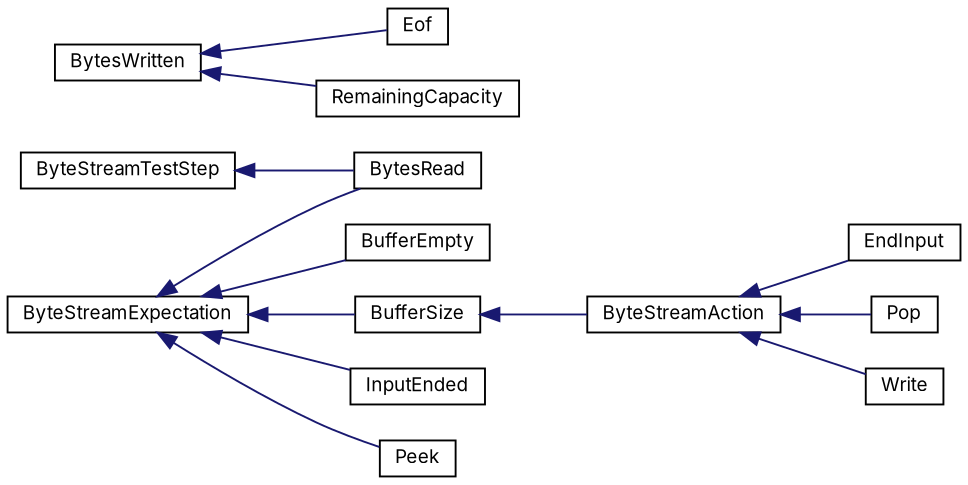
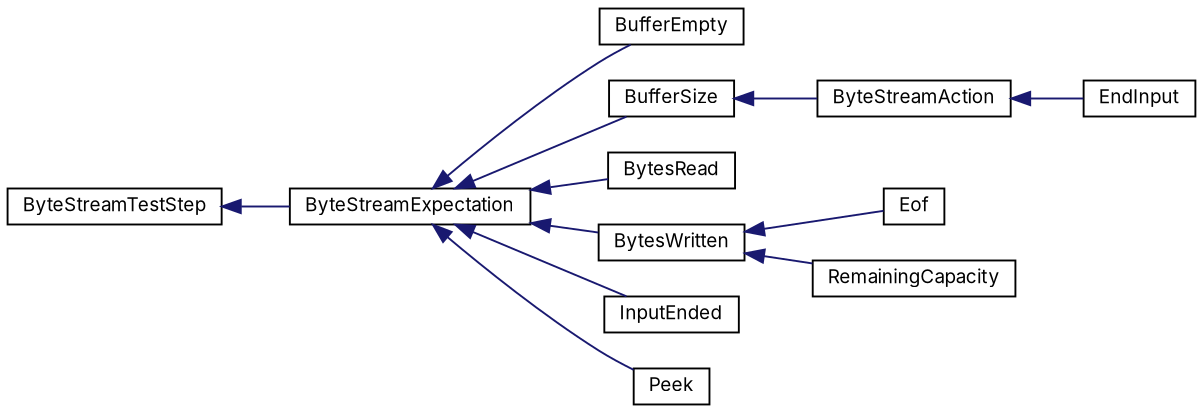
(304, 170) -> (265, 206)
none -> (574, 229)
(905, 314) -> none
(905, 386) -> none
